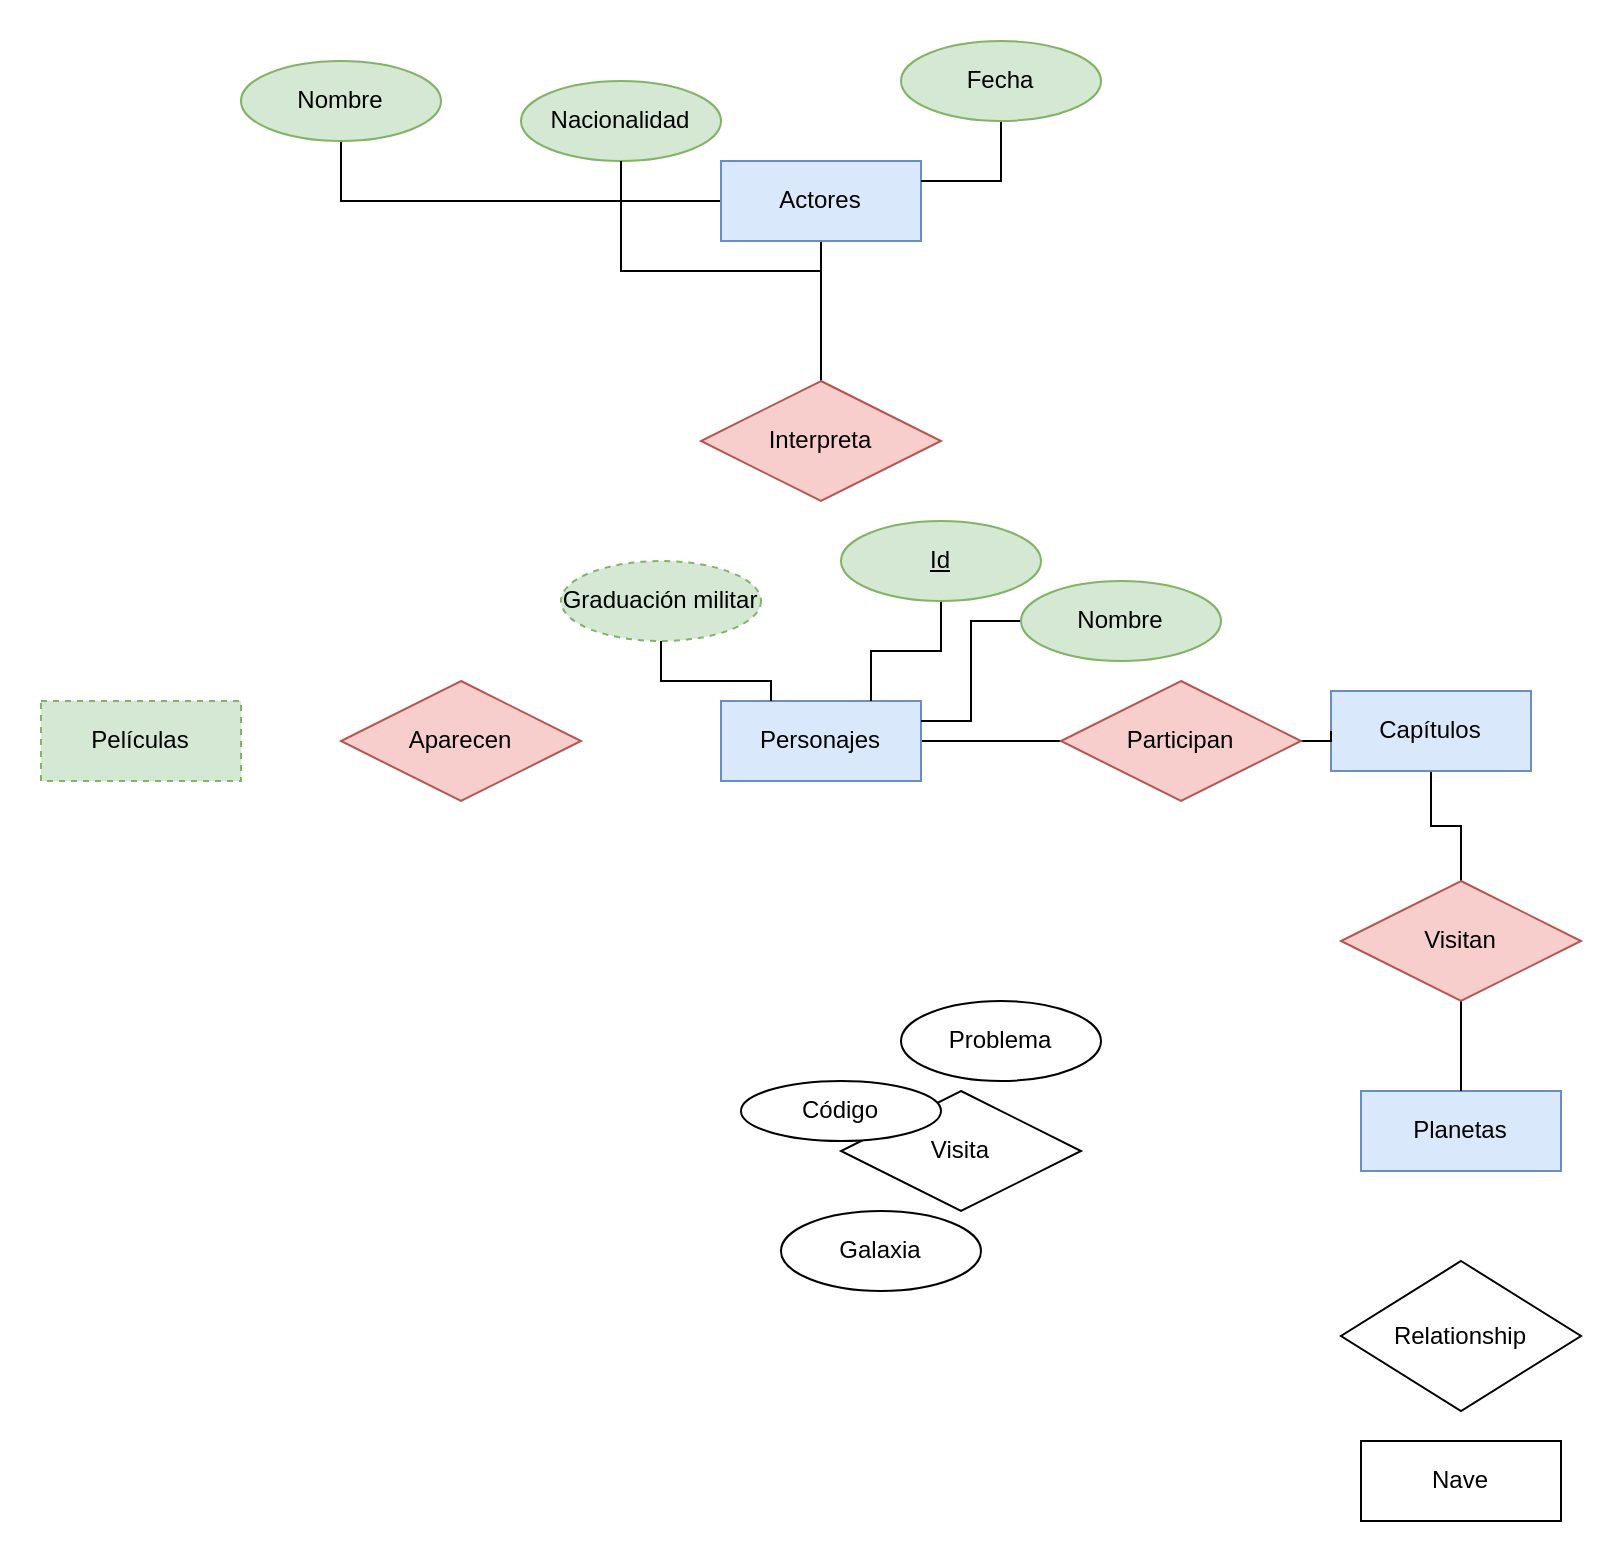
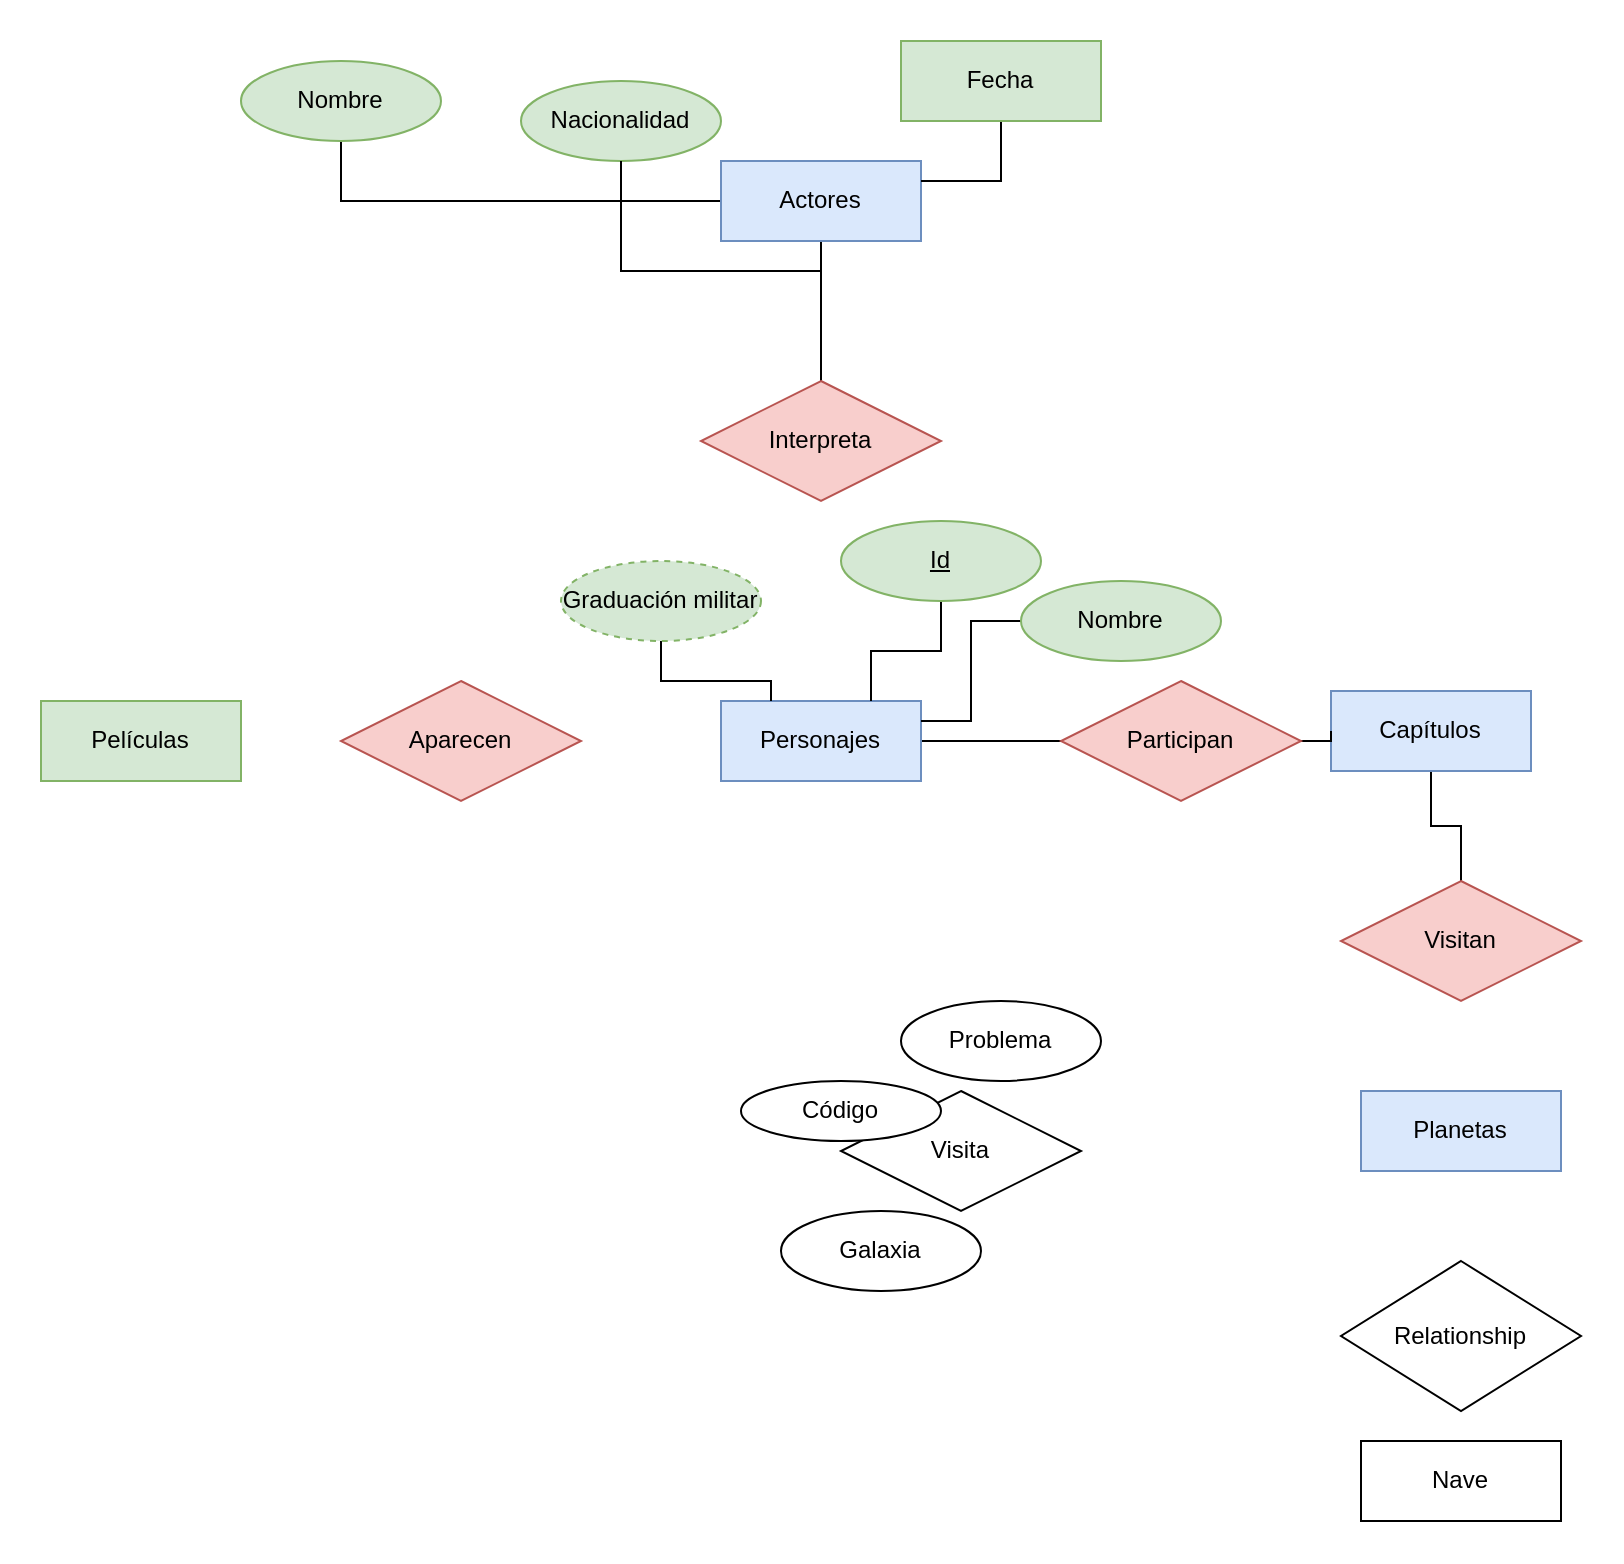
(1001, 81) -> (1001, 81)
(141, 741) -> (141, 741)
(1461, 1046) -> none
